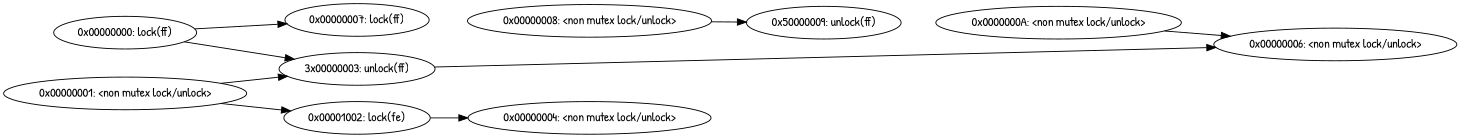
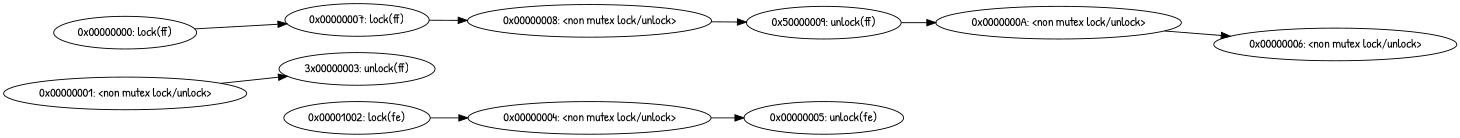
none -> (444, 20)
none -> (914, 23)
(235, 50) -> none
(821, 57) -> none
(251, 107) -> none
none -> (824, 118)
